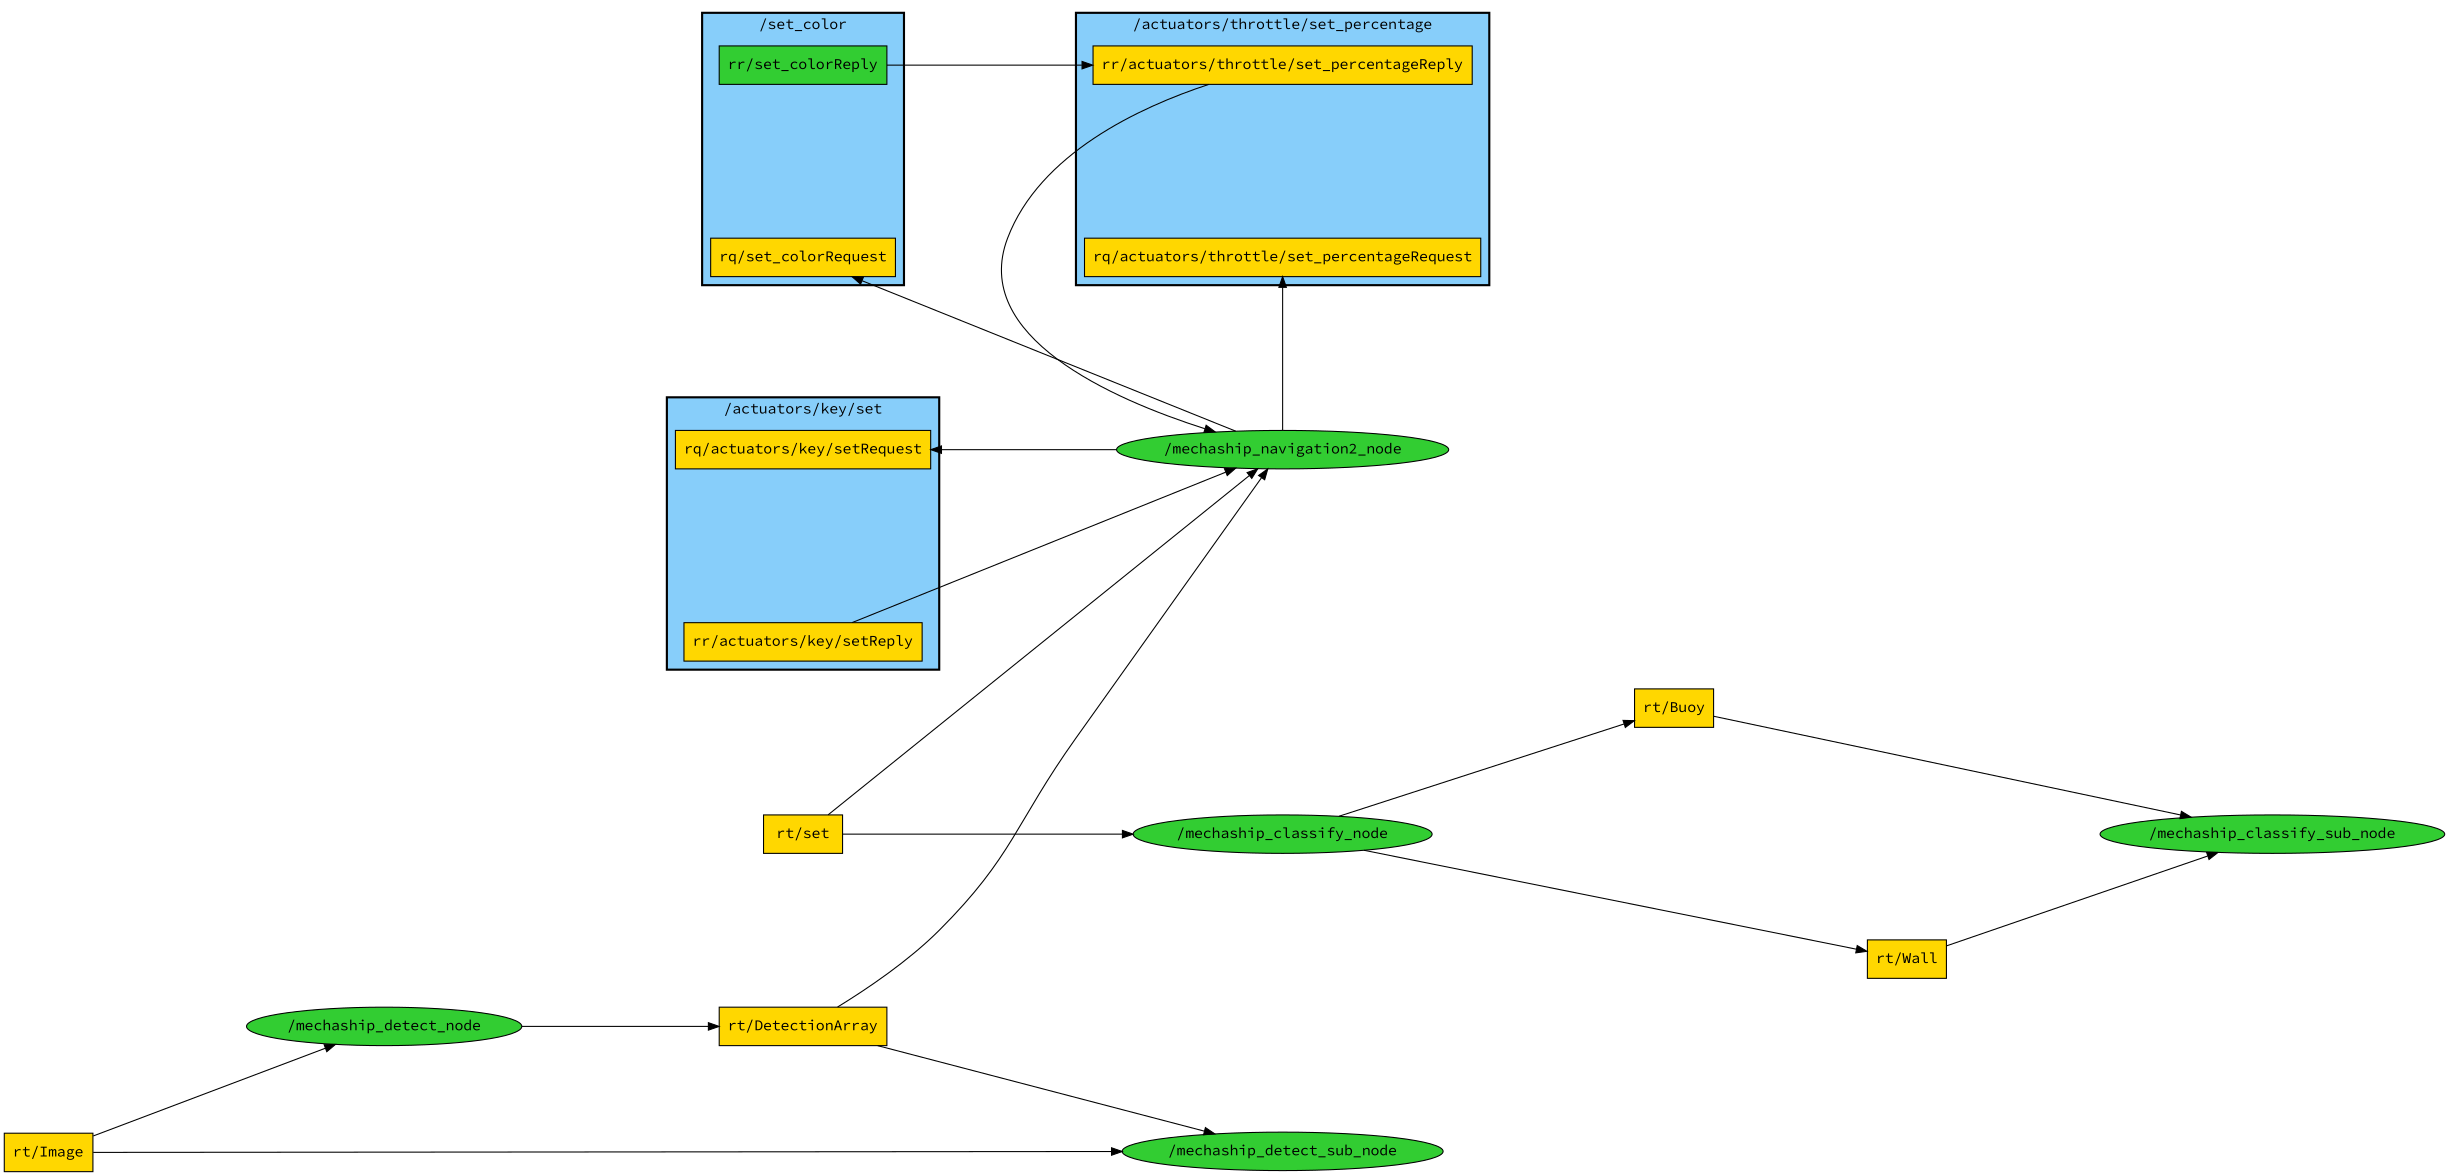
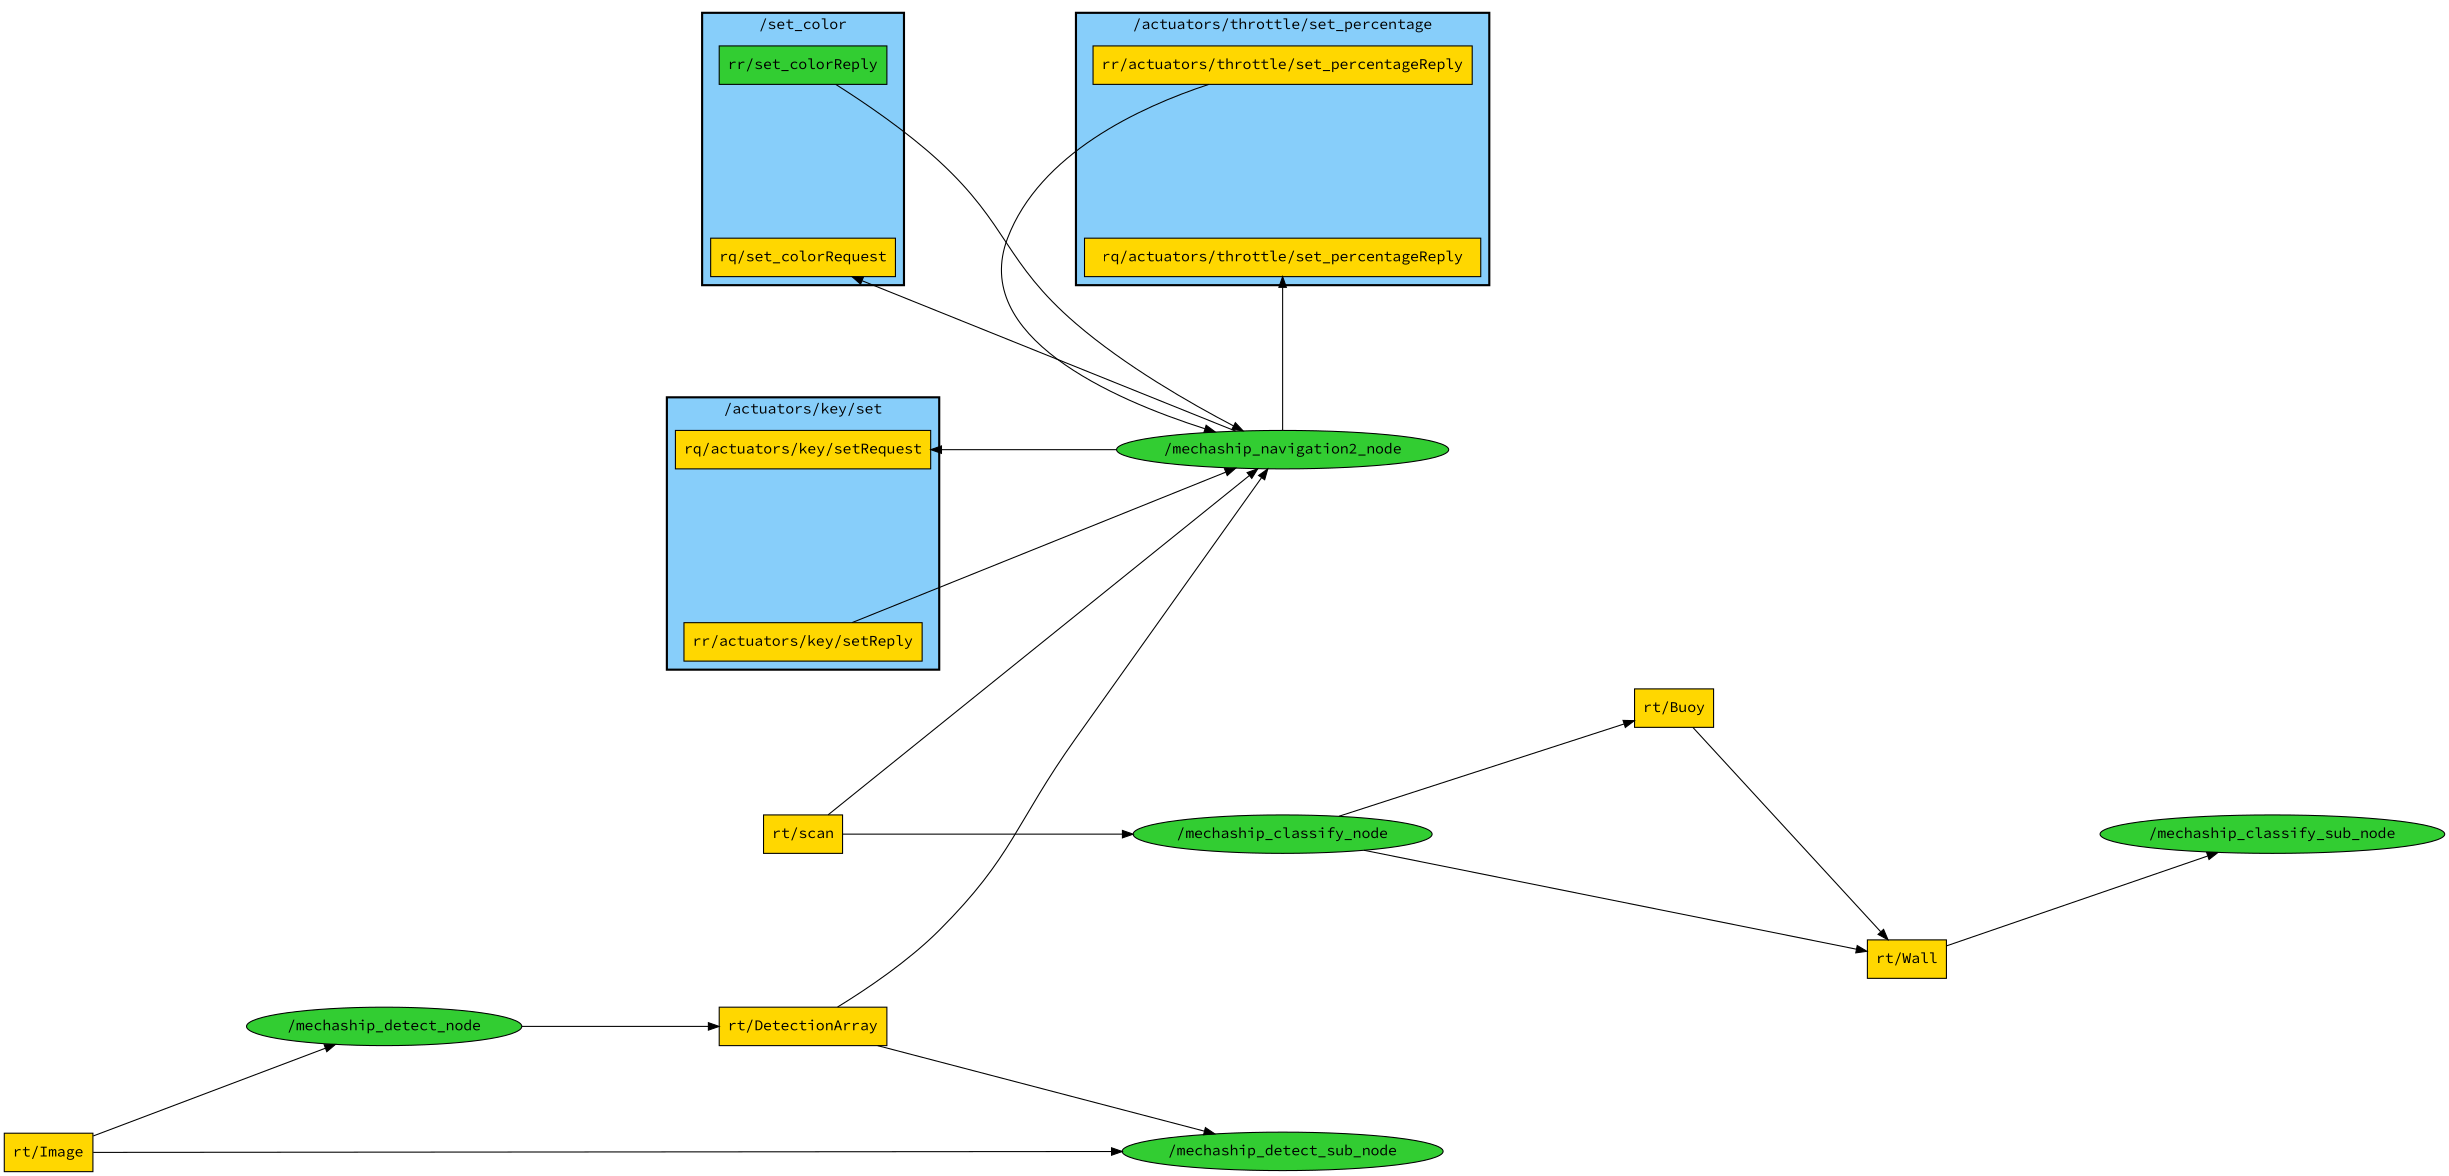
(984, 65) -> (1024, 268)
(1283, 257) -> (1283, 257)
(1947, 766) -> (1787, 830)
(803, 834) -> (803, 834)
